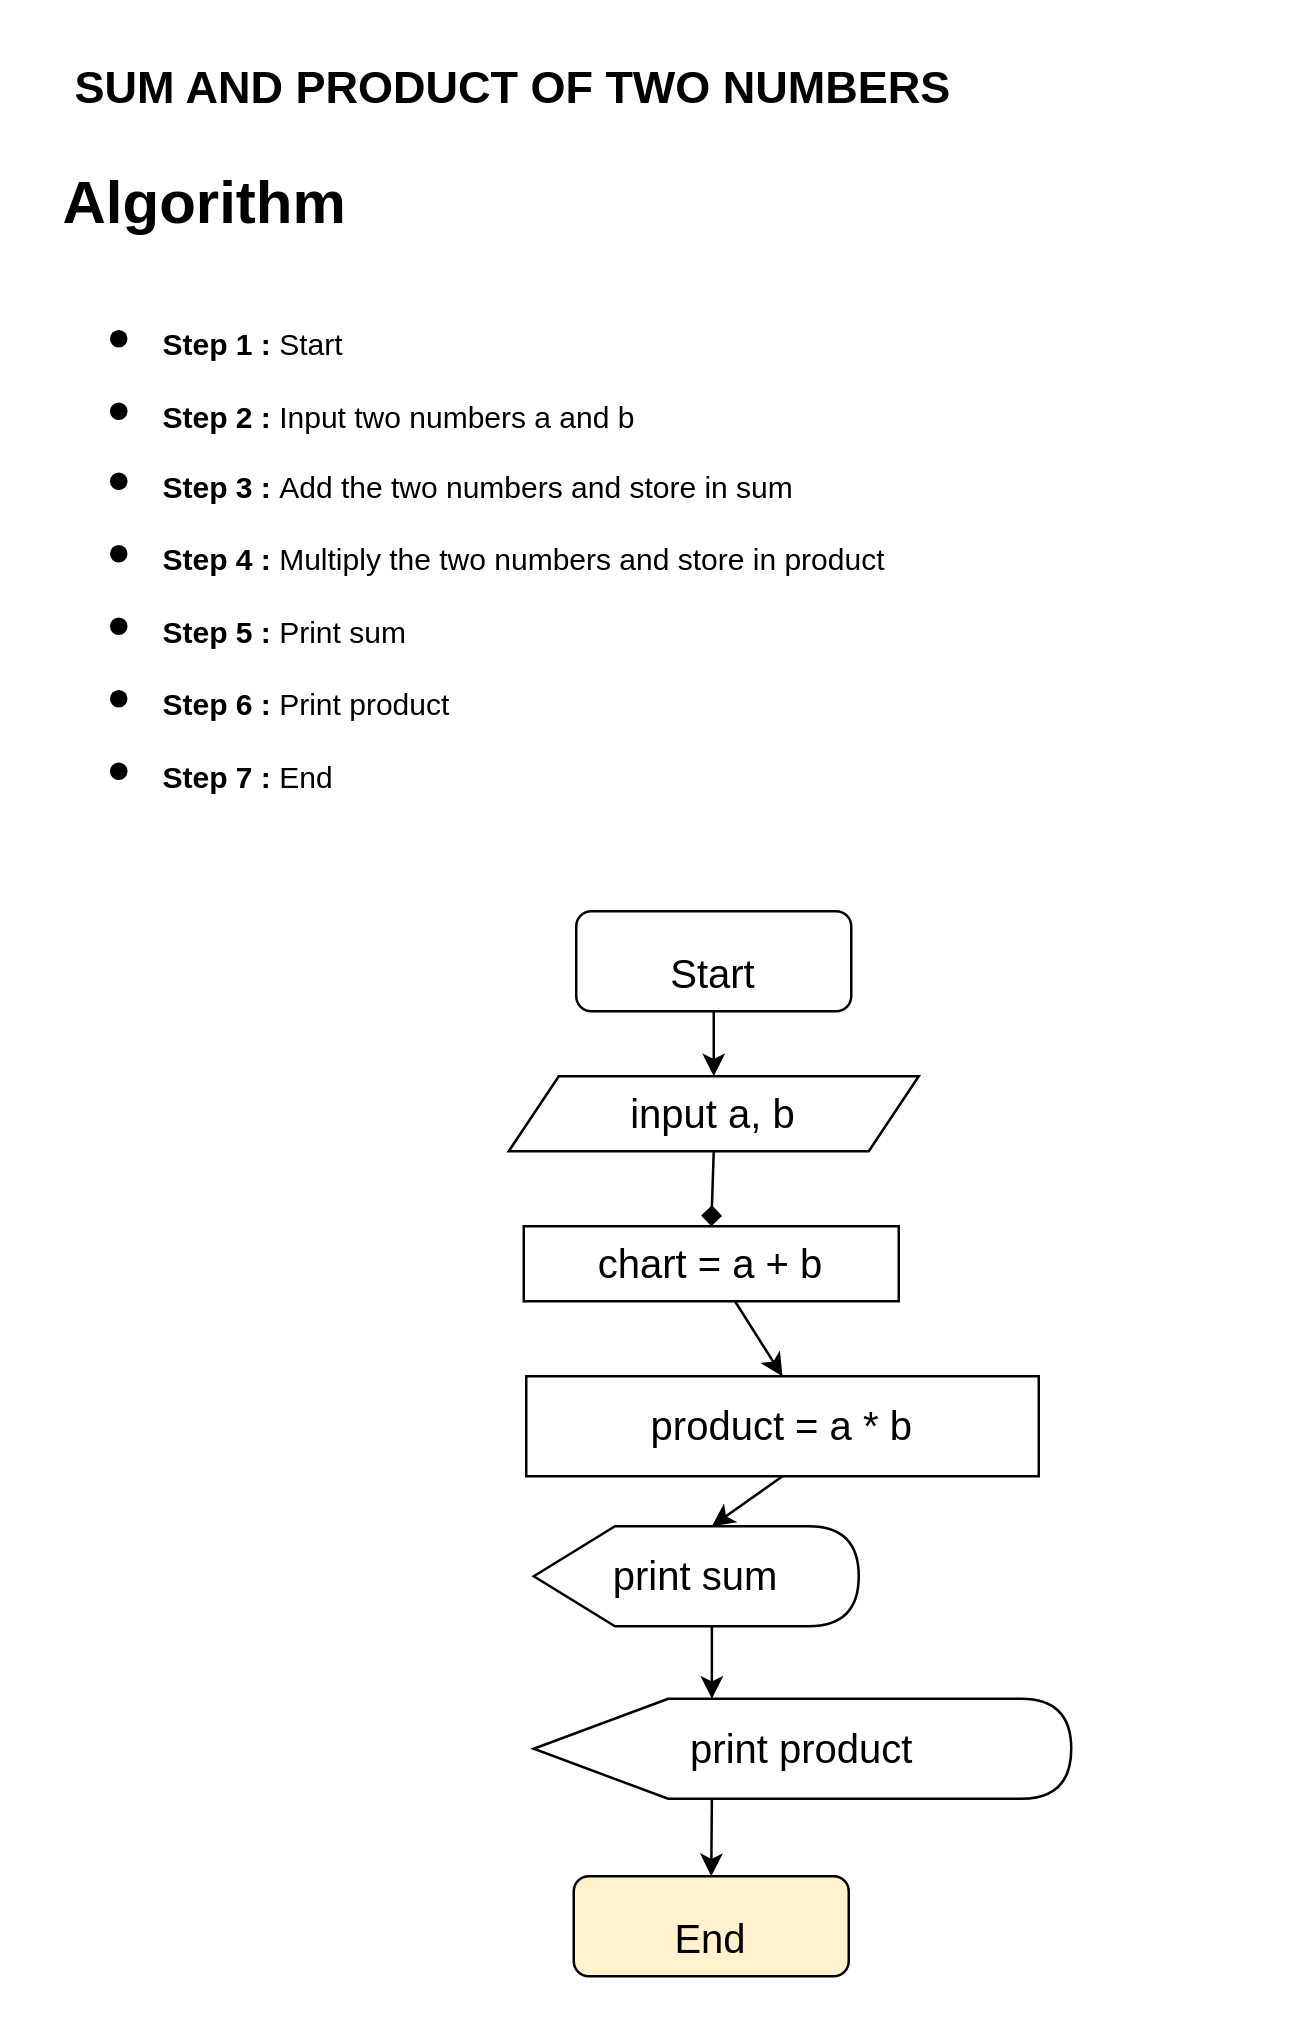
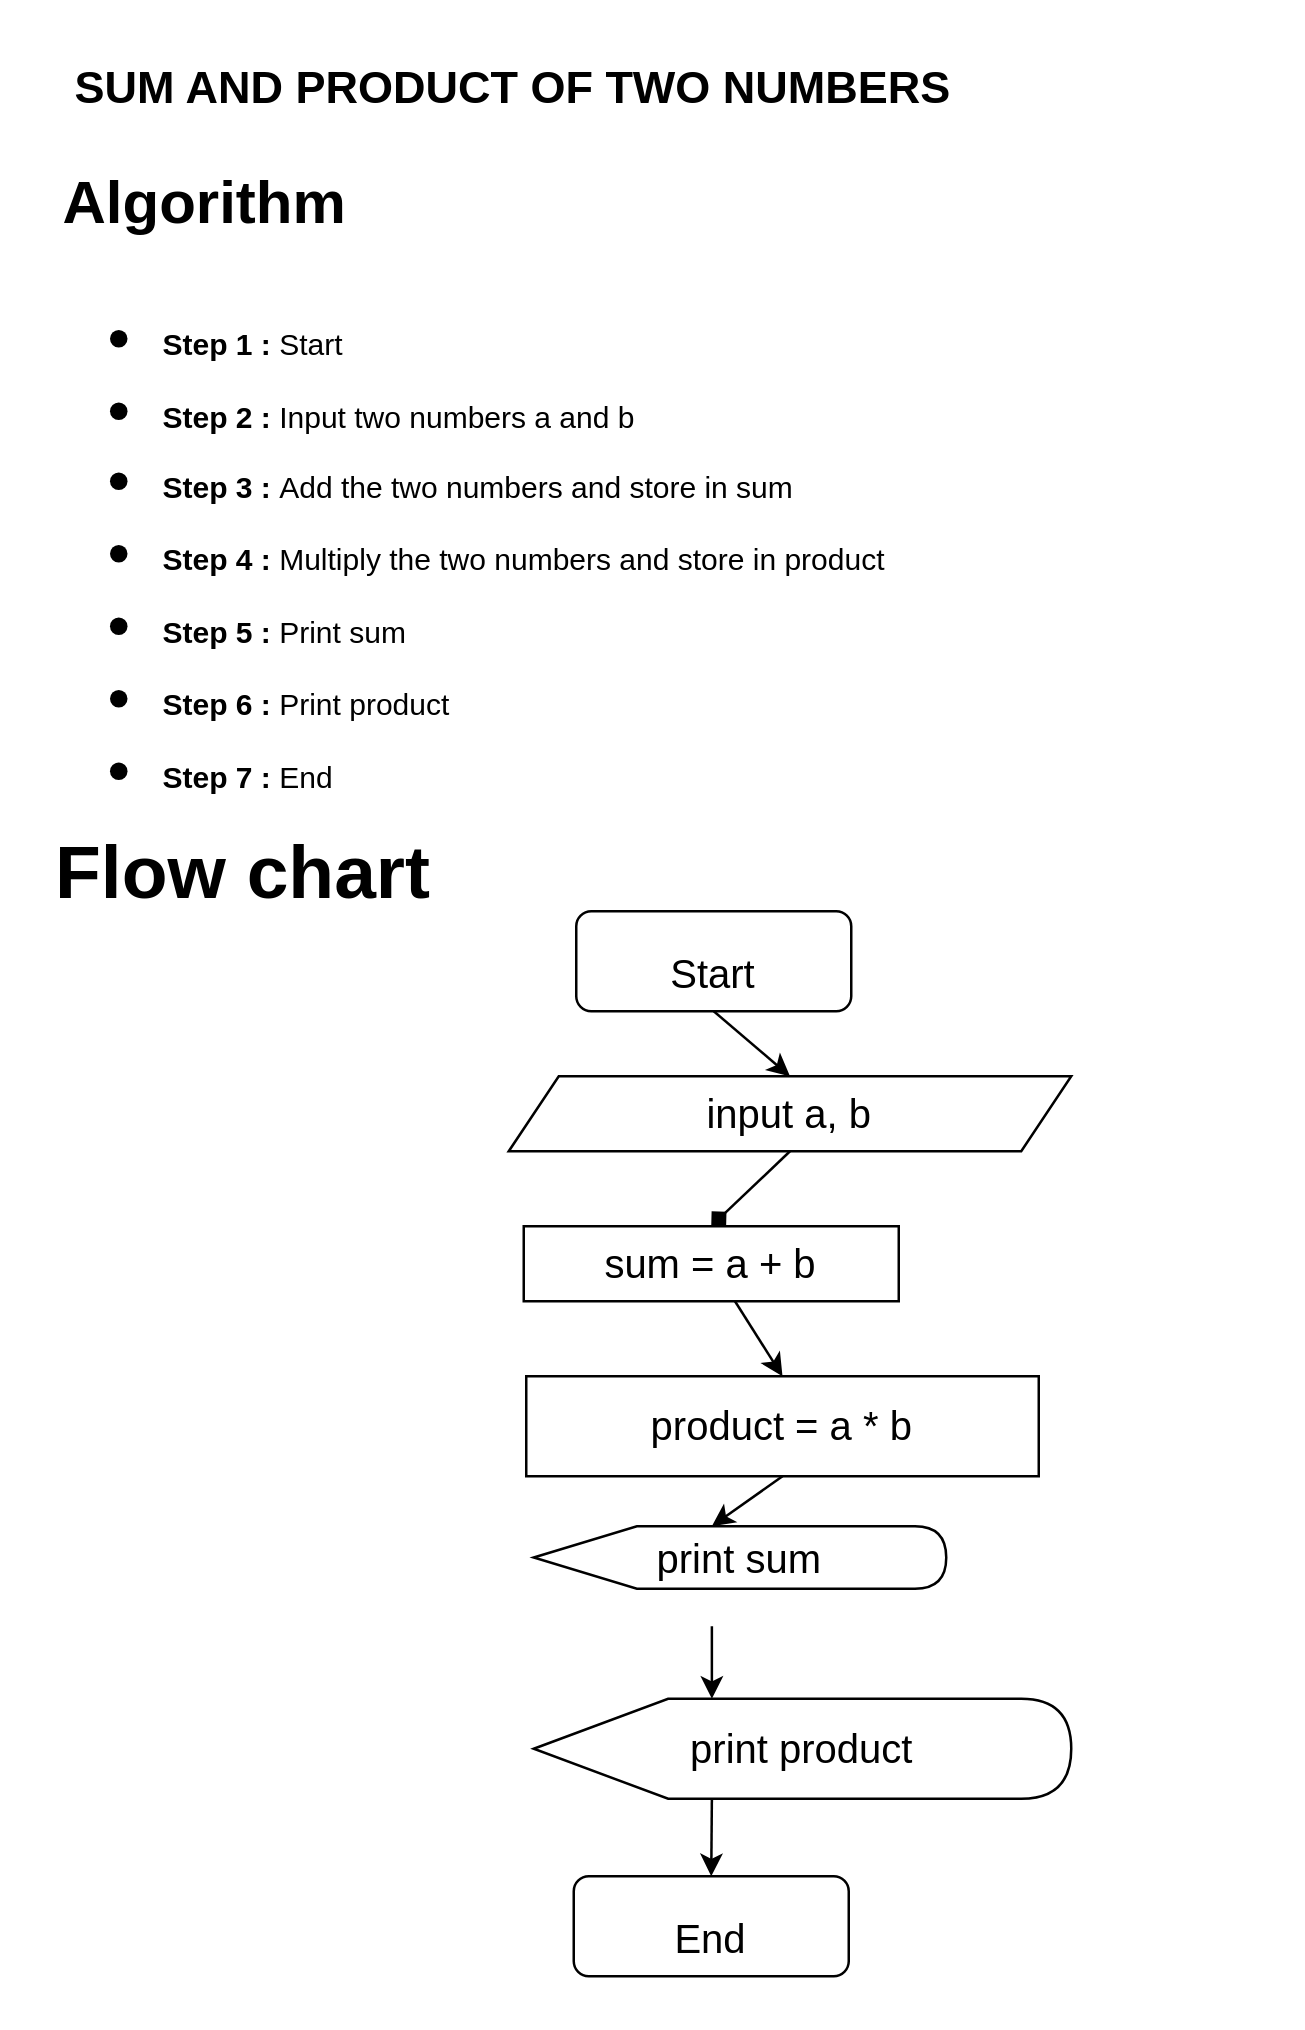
none -> (314, 866)
(714, 1114) -> (790, 1114)
(711, 1264) -> (711, 1264)
(696, 1576) -> (740, 1558)
(711, 1926) -> (711, 1926)
